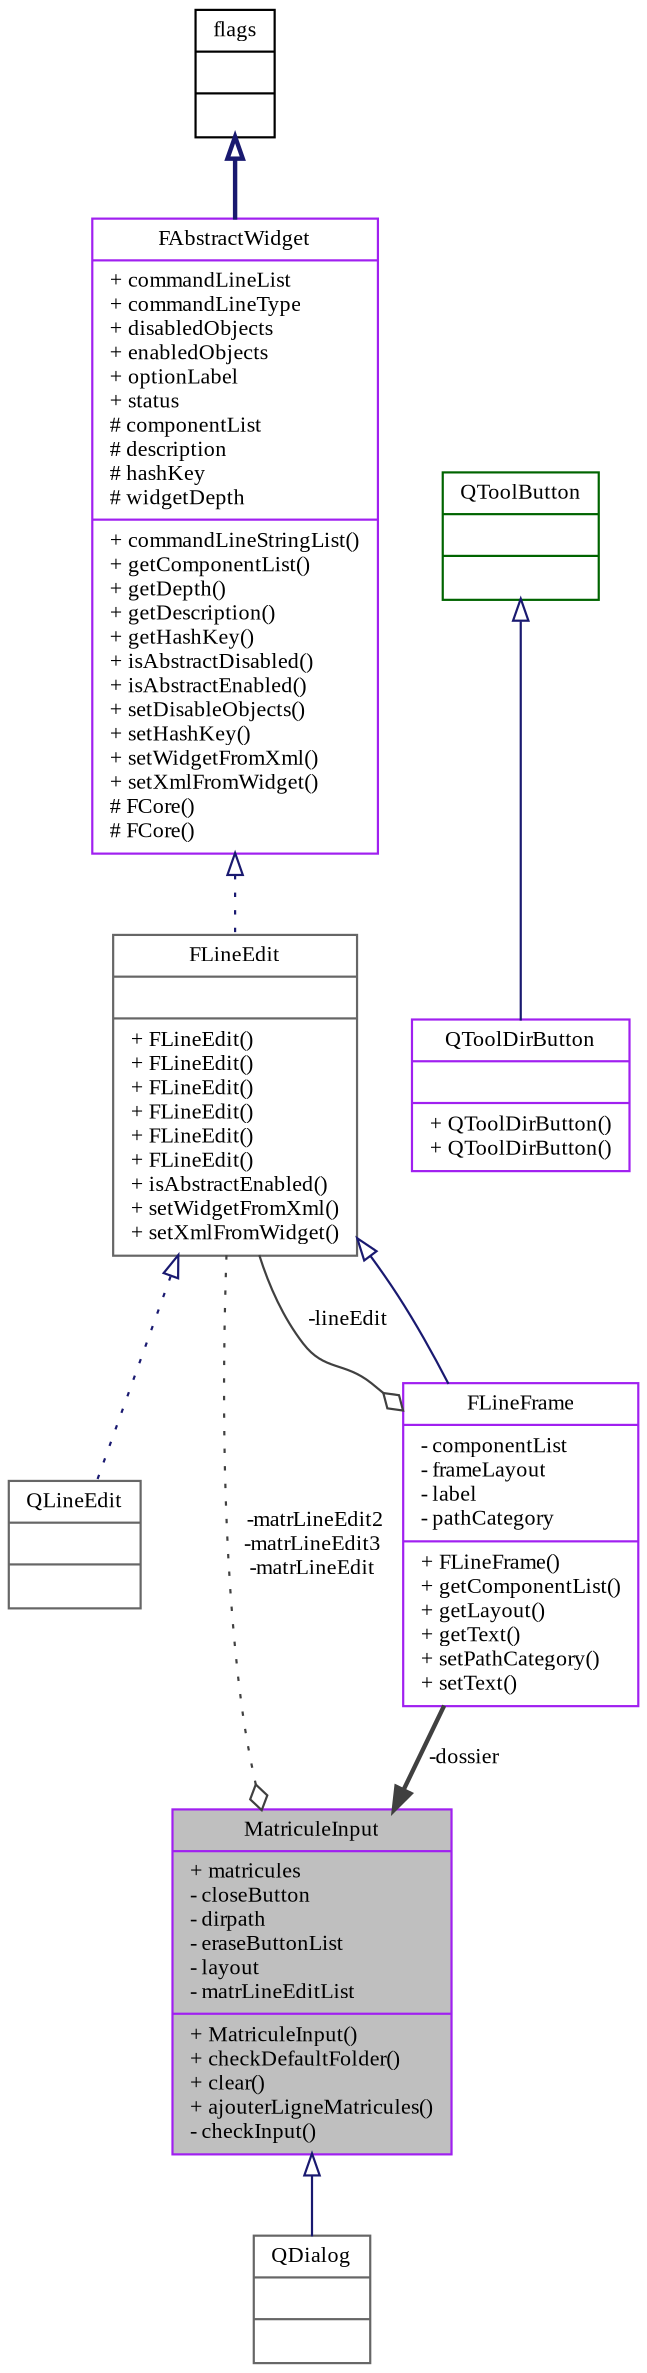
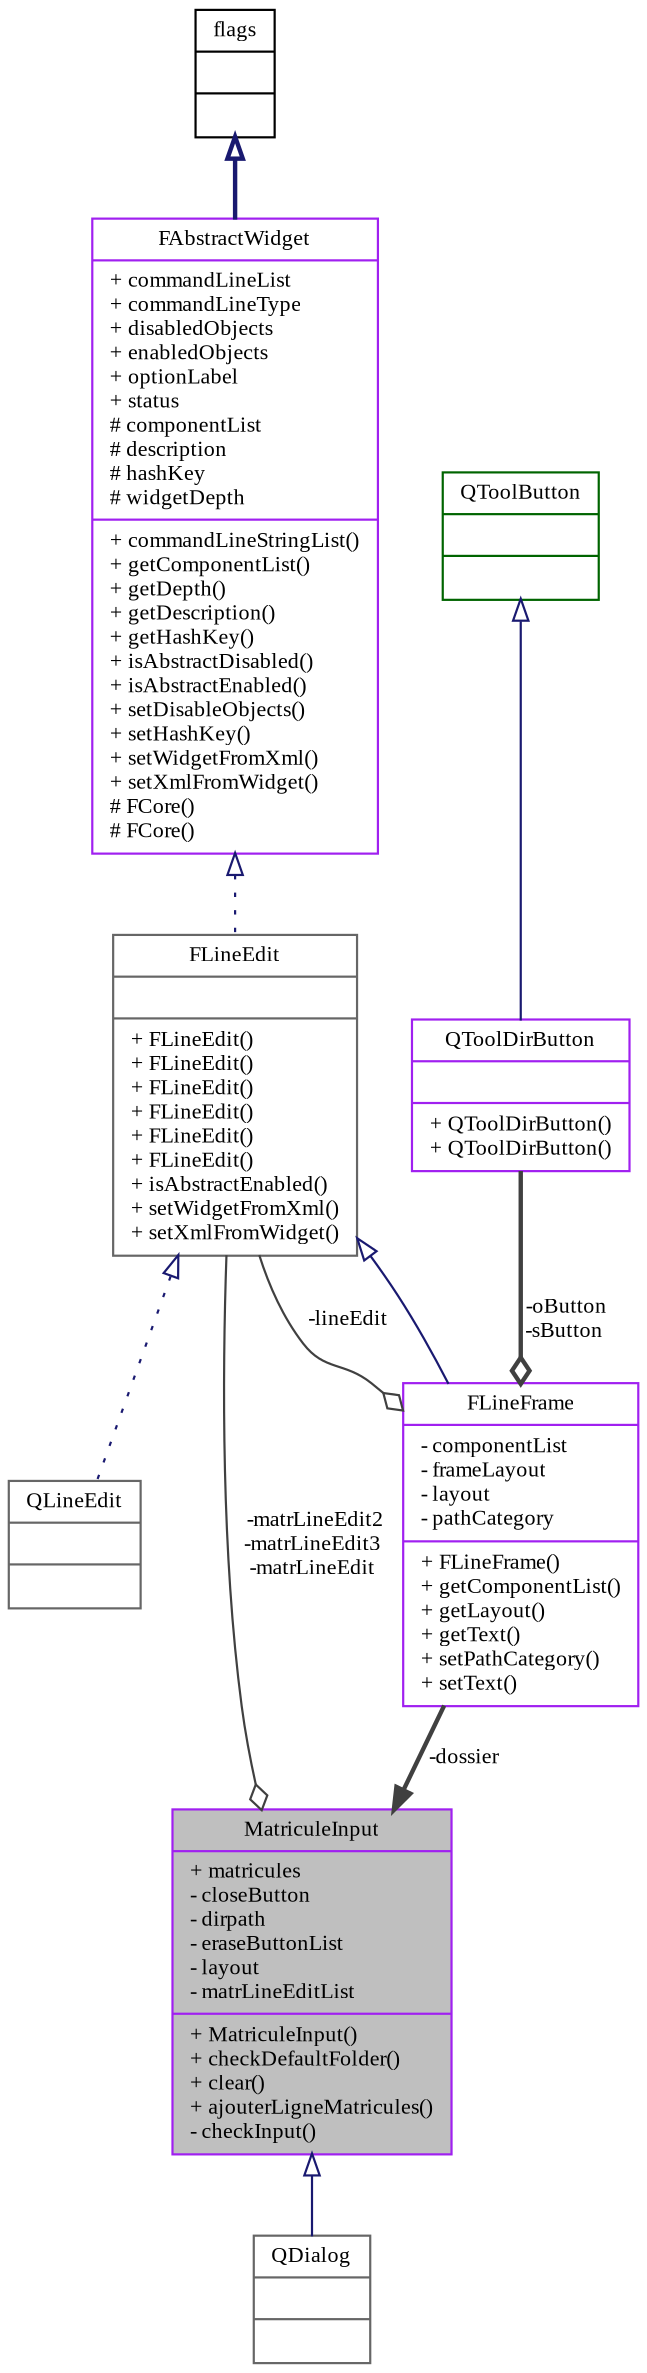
none -> (521, 1264)
(449, 1494) -> (456, 1494)
(227, 1521) -> (227, 1521)
